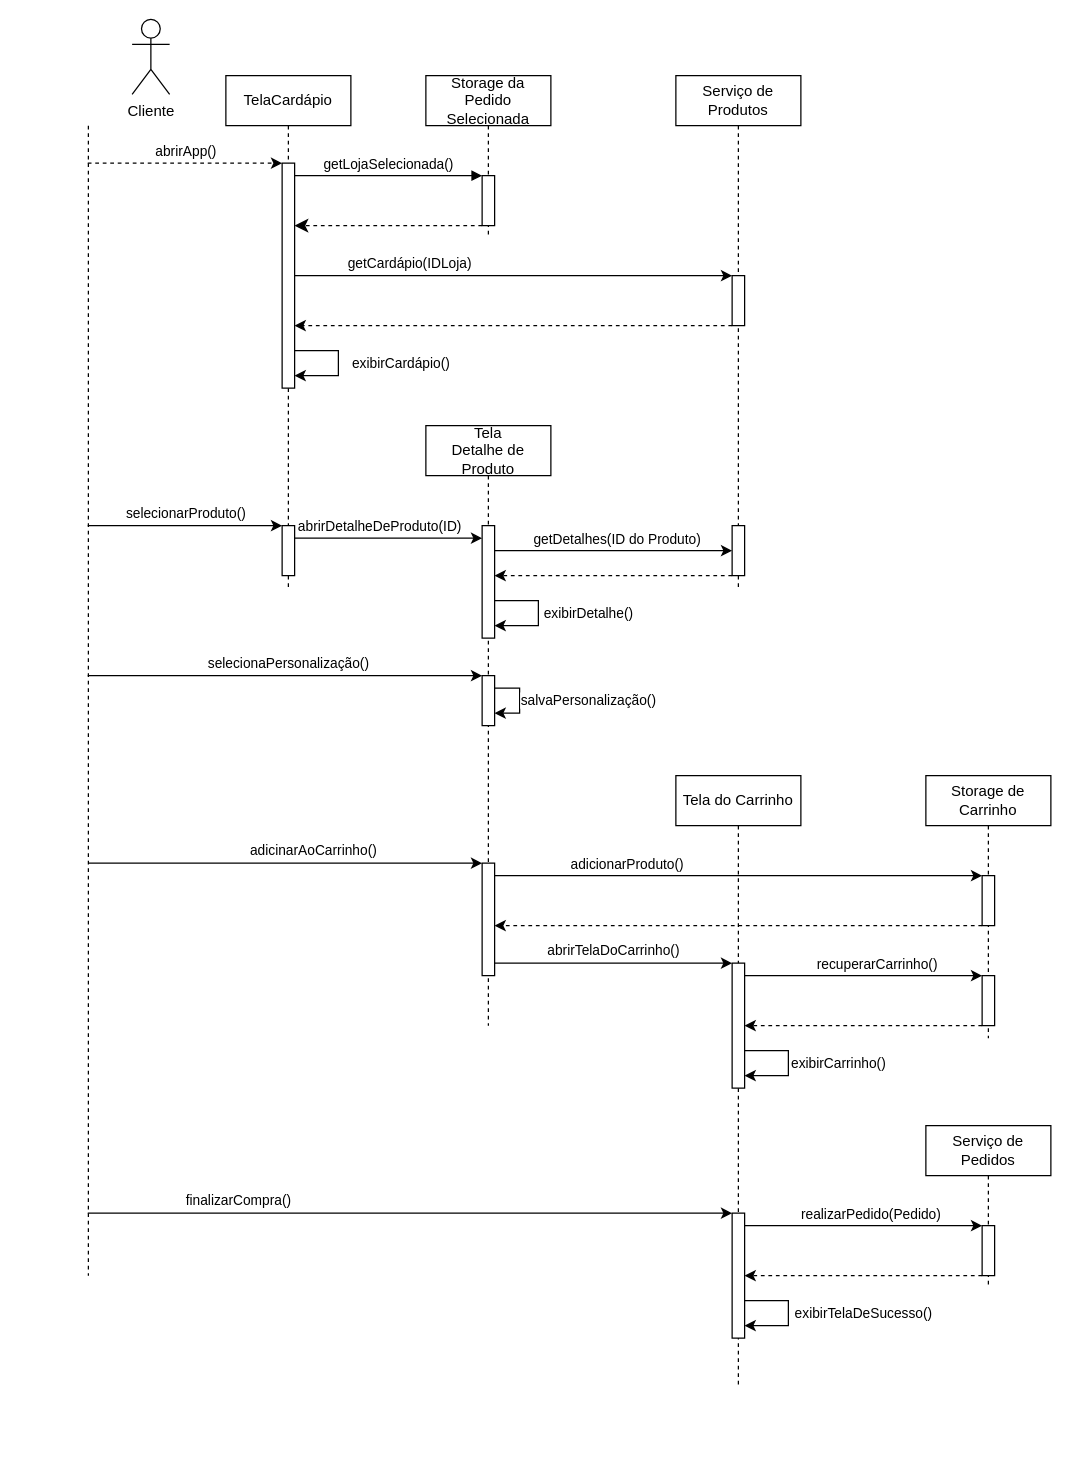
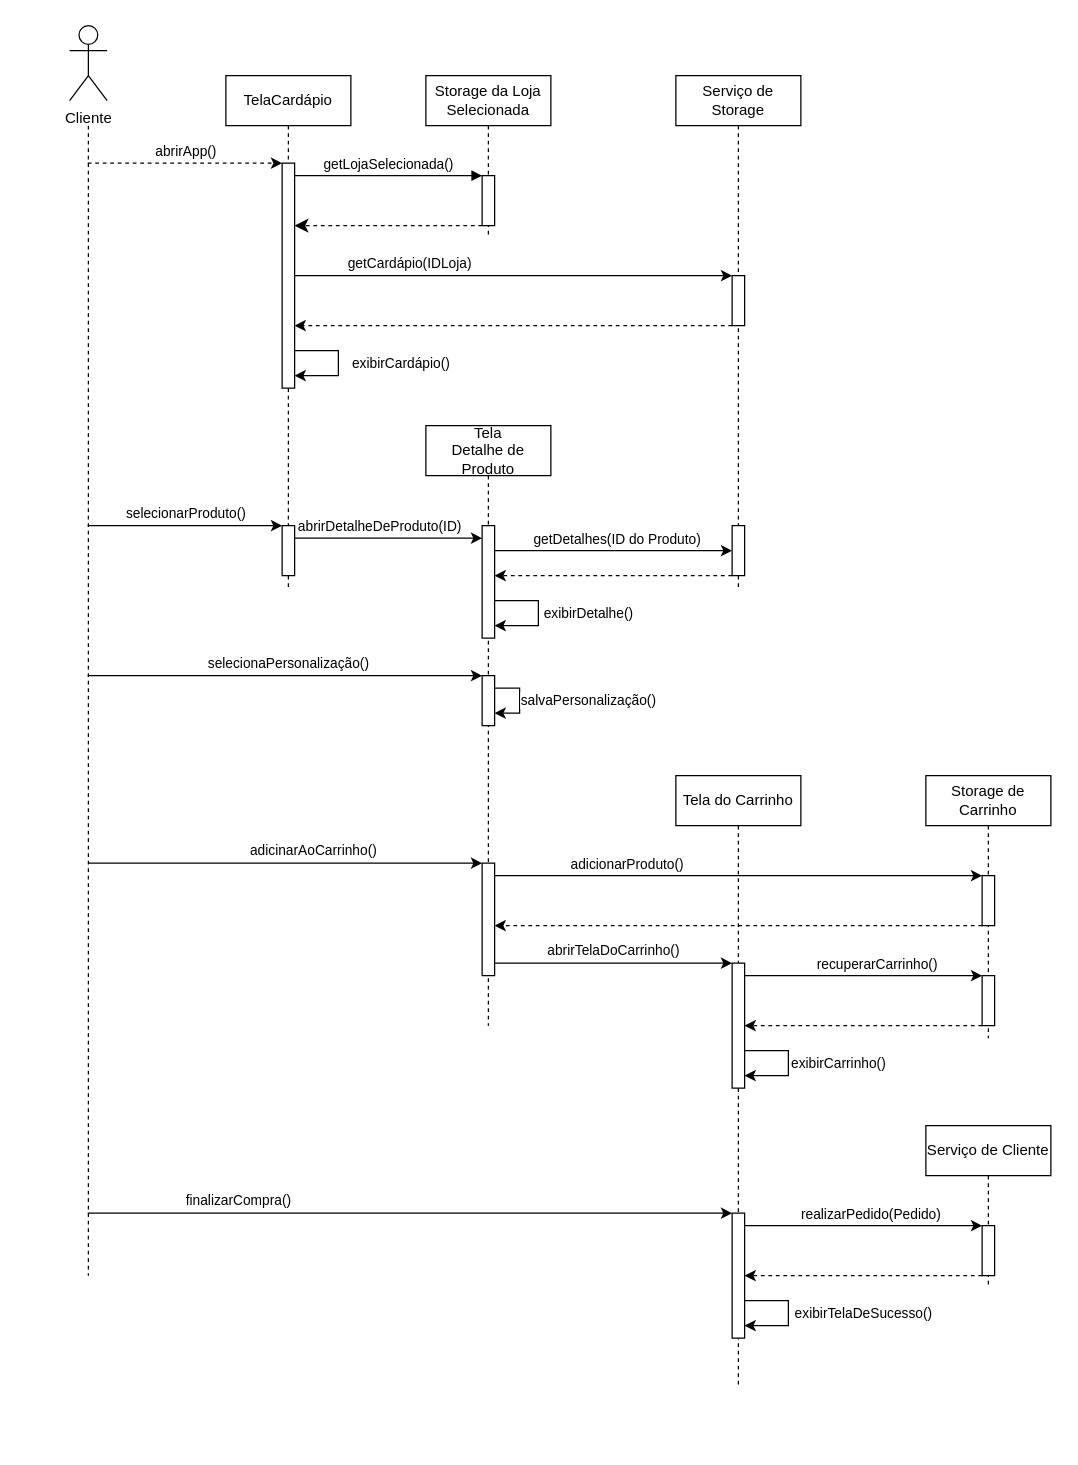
(151, 57) -> (88, 63)
(488, 101) -> (488, 101)
(738, 101) -> (738, 101)
(988, 1151) -> (988, 1151)
